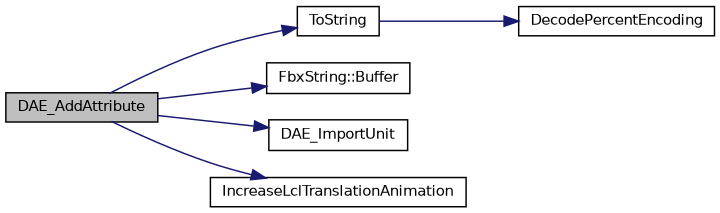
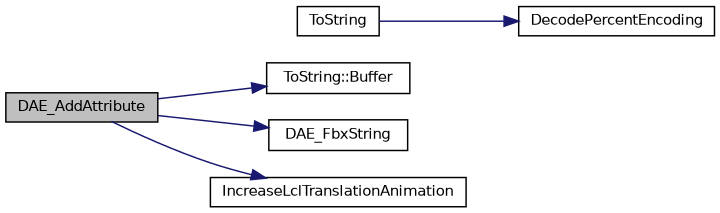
(193, 55) -> none
(338, 78) -> (338, 78)
(338, 135) -> (338, 135)
